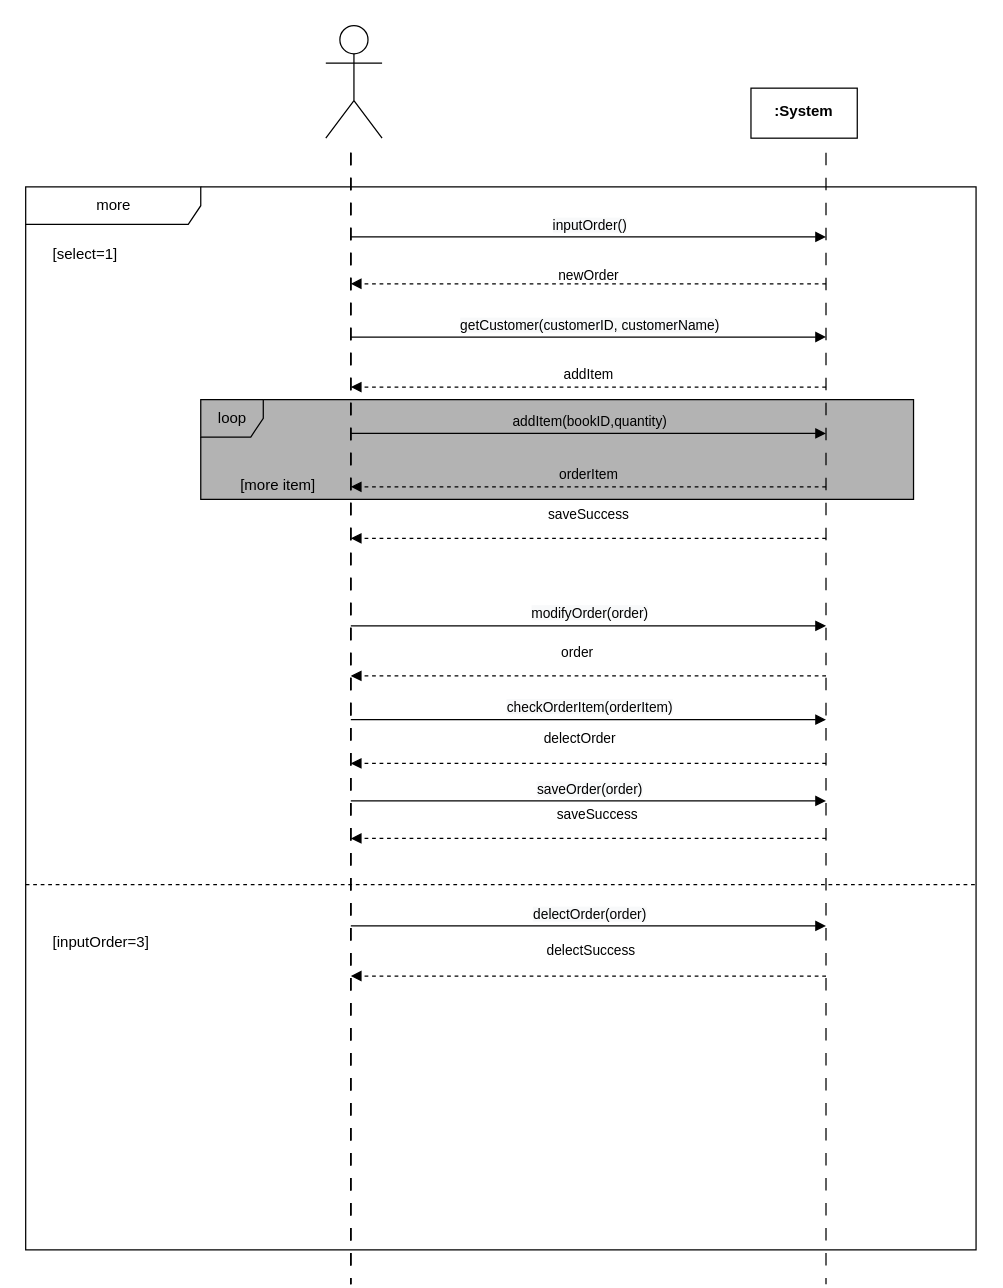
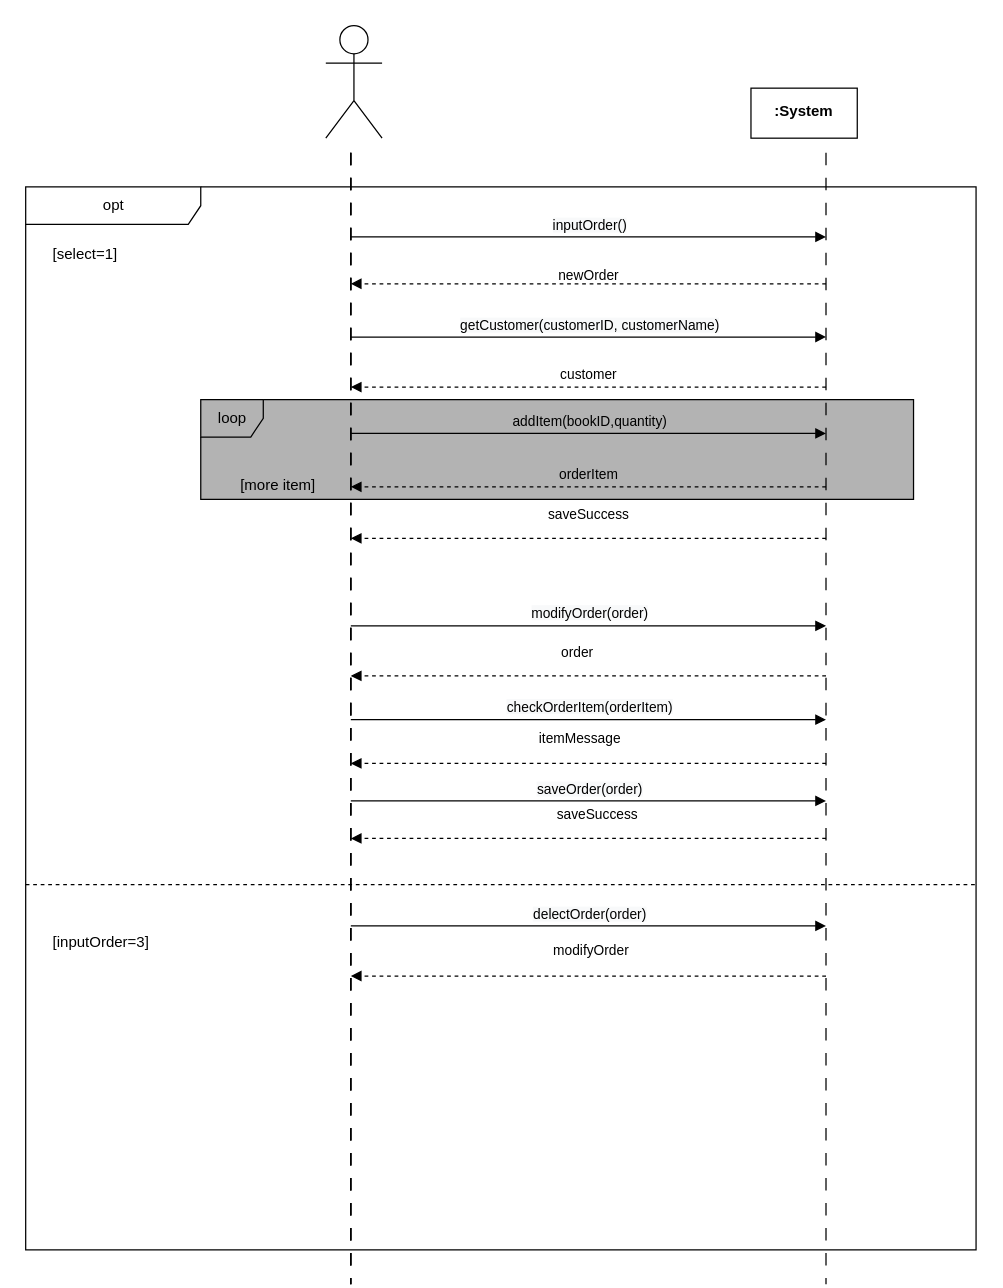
(114, 206) -> (114, 206)
(589, 374) -> (589, 374)
(580, 738) -> (580, 738)
(591, 951) -> (591, 951)
